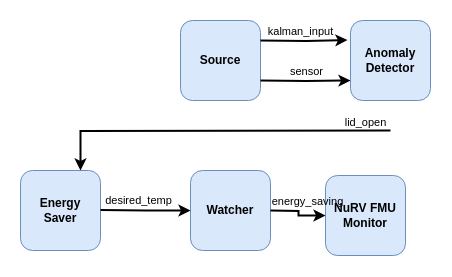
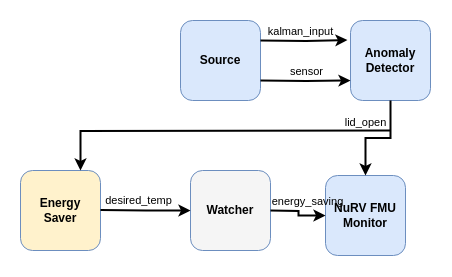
none -> (383, 138)
(61, 211) -> (61, 211)
(231, 211) -> (231, 211)
